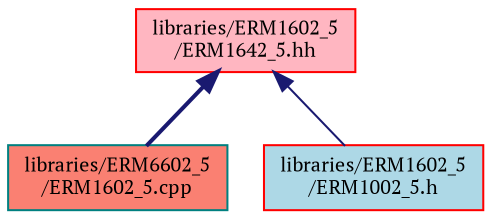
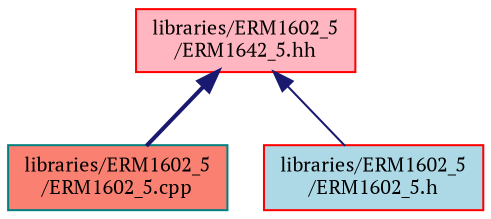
(118, 178) -> (118, 178)
(374, 178) -> (374, 178)
